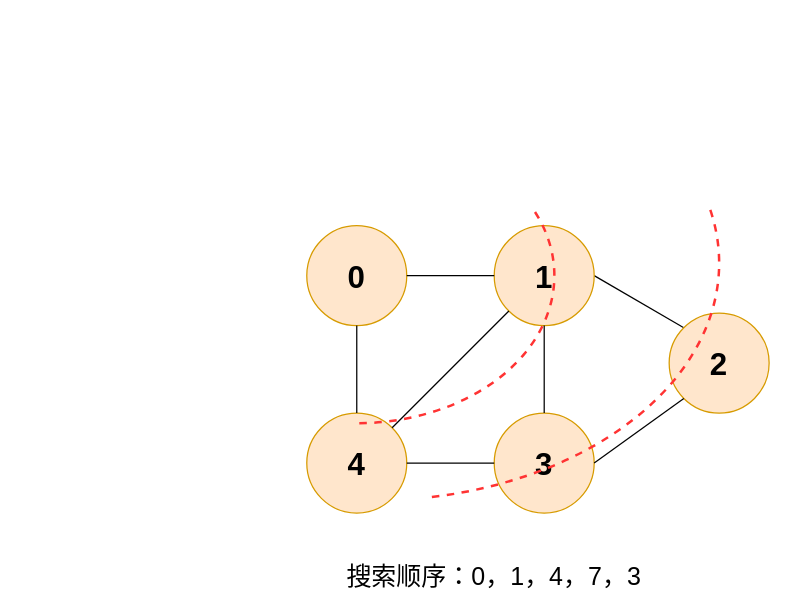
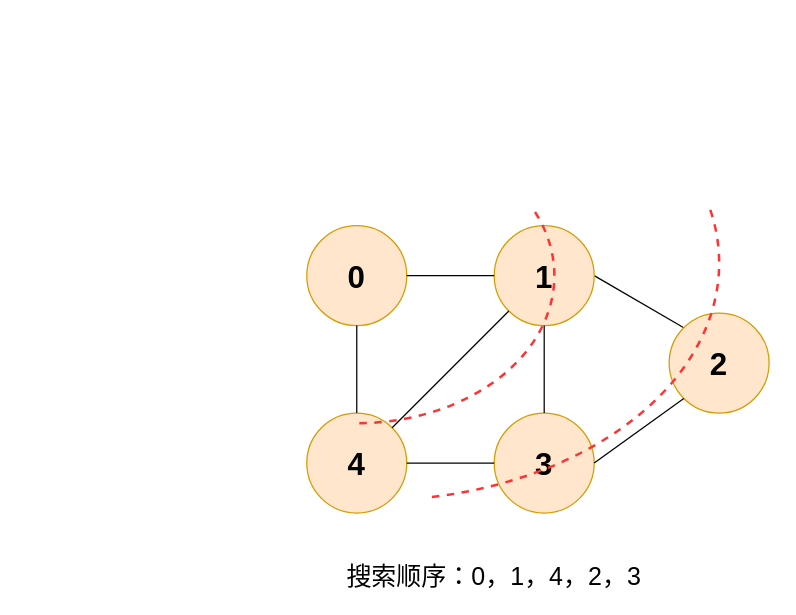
(494, 576) -> (494, 576)
